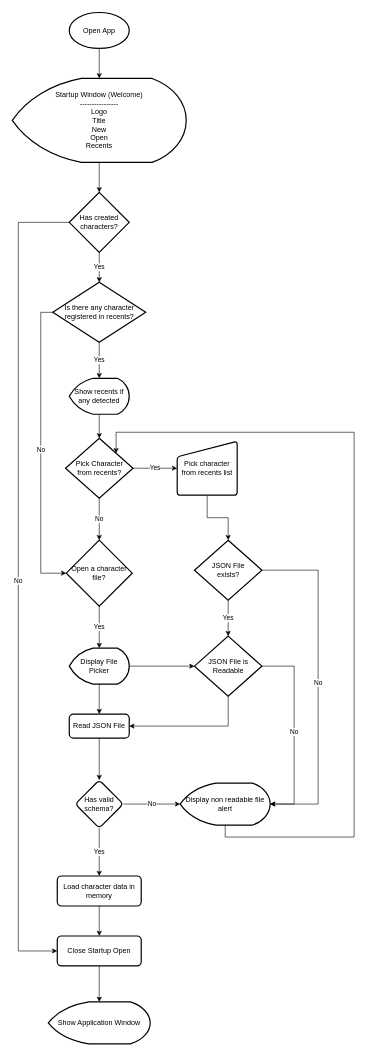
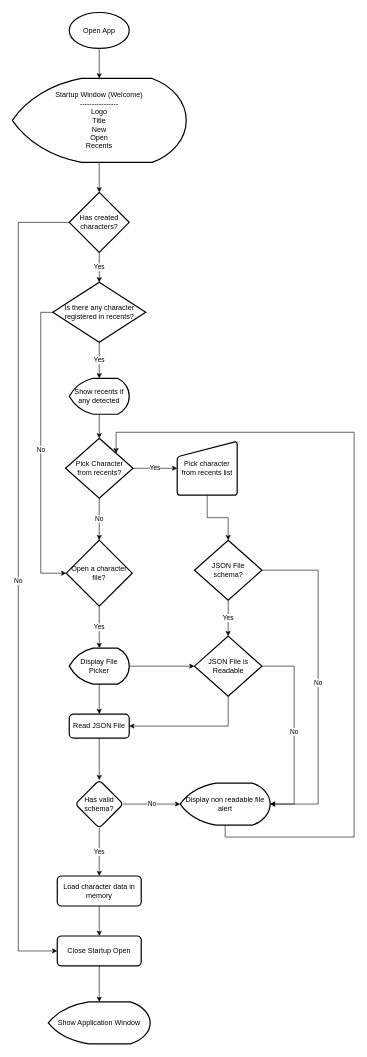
(229, 570) -> (229, 570)
